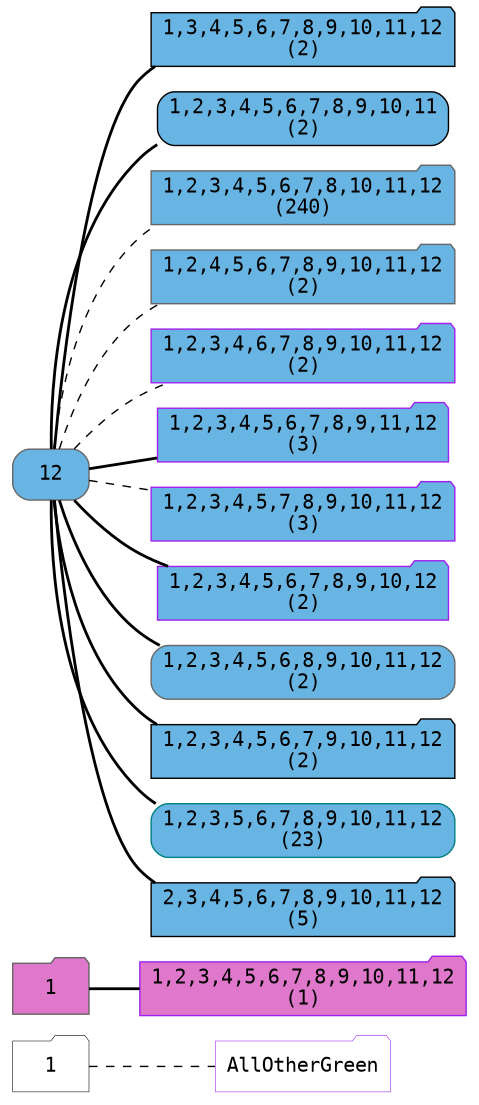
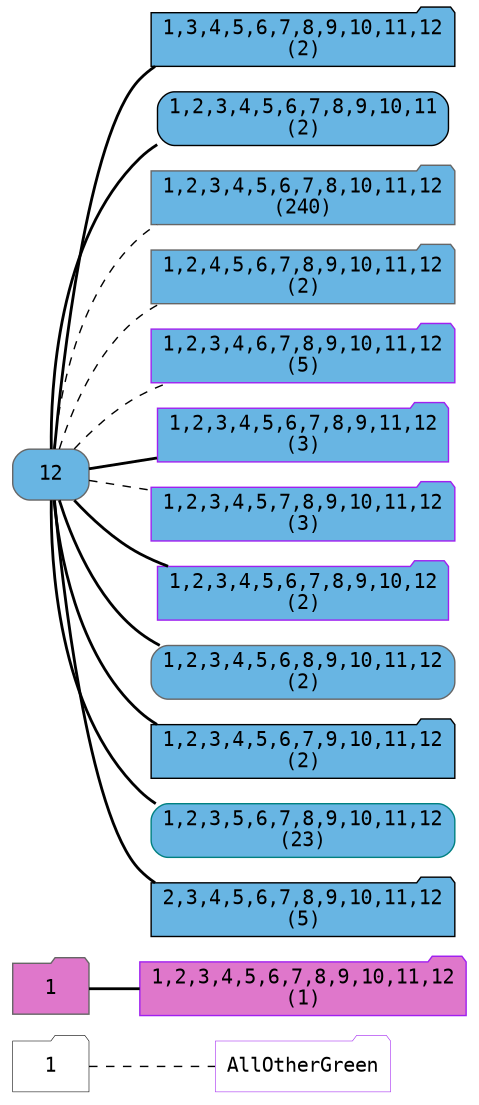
(303, 356) -> (303, 356)
